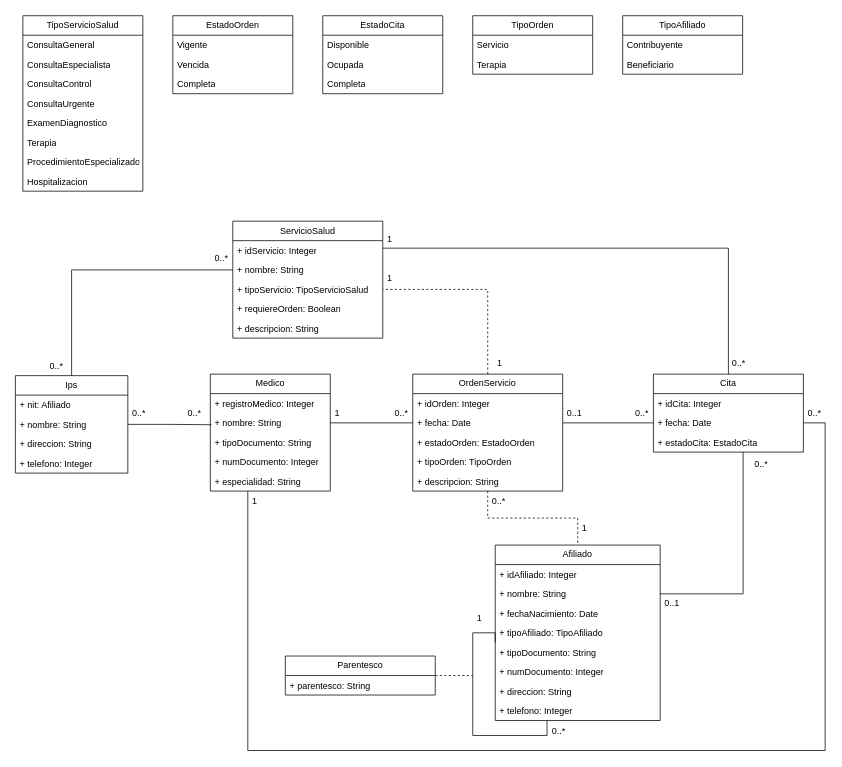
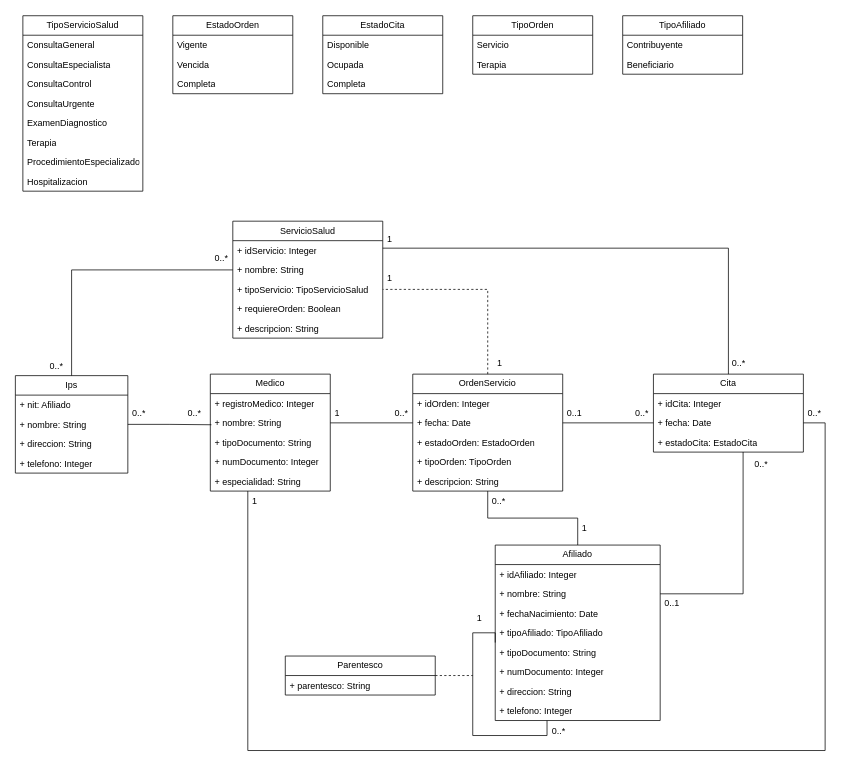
(533, 518) -> (533, 518)
